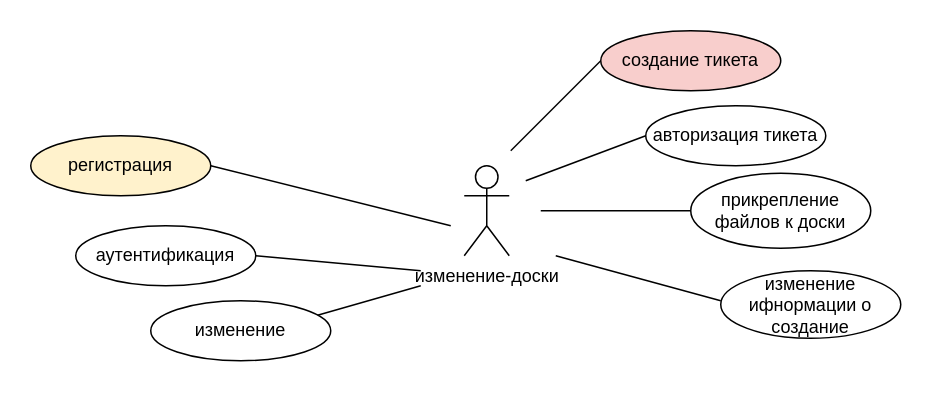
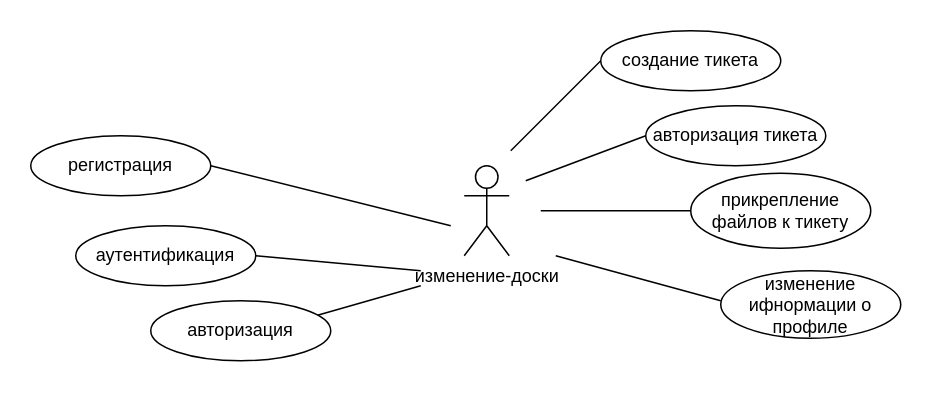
(691, 61) -> (691, 61)
(121, 166) -> (121, 166)
(781, 211) -> (781, 211)
(811, 305) -> (811, 305)
(241, 331) -> (241, 331)
